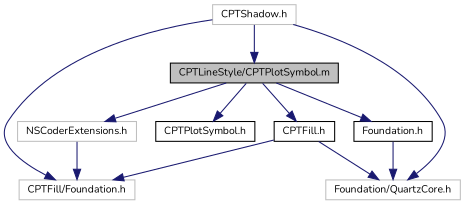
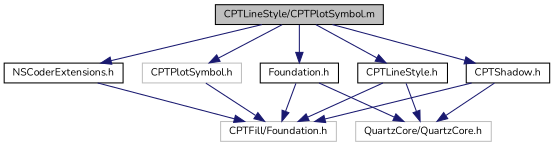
(254, 15) -> (508, 73)
(254, 39) -> (399, 42)
none -> (291, 97)
none -> (231, 99)
(77, 131) -> (64, 73)
(205, 131) -> (192, 73)
(304, 131) -> (403, 73)
(393, 190) -> (423, 131)
